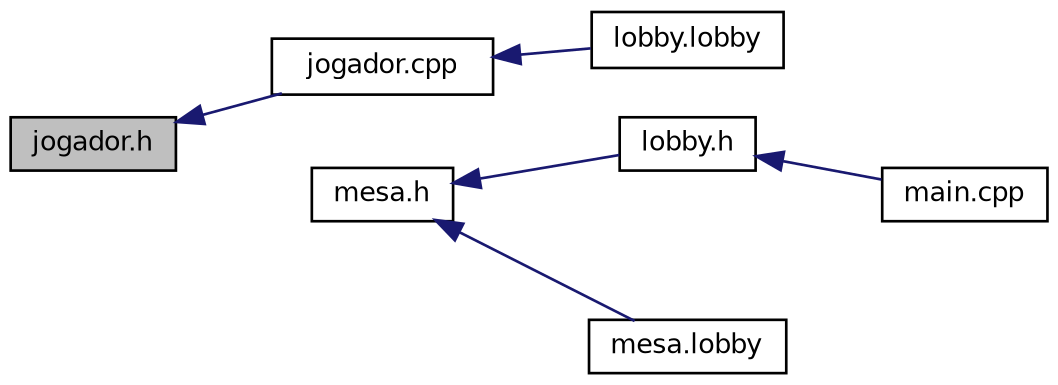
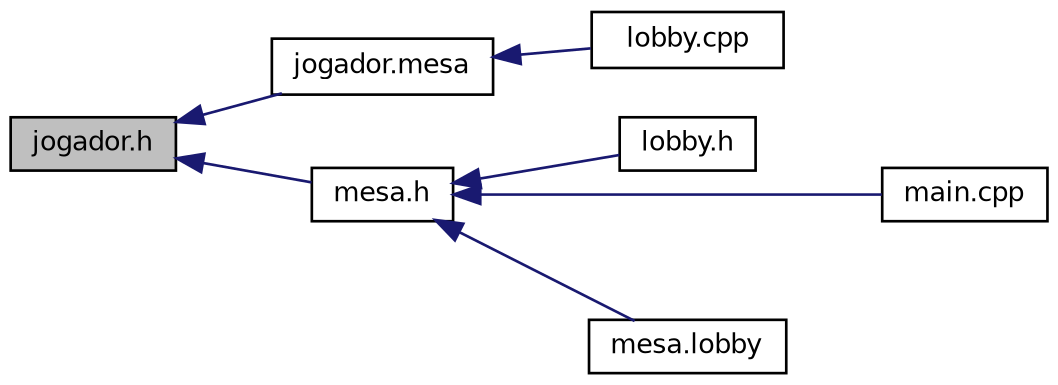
(688, 40) -> (688, 40)
(382, 67) -> (382, 67)
(832, 170) -> (681, 195)
none -> (257, 173)
